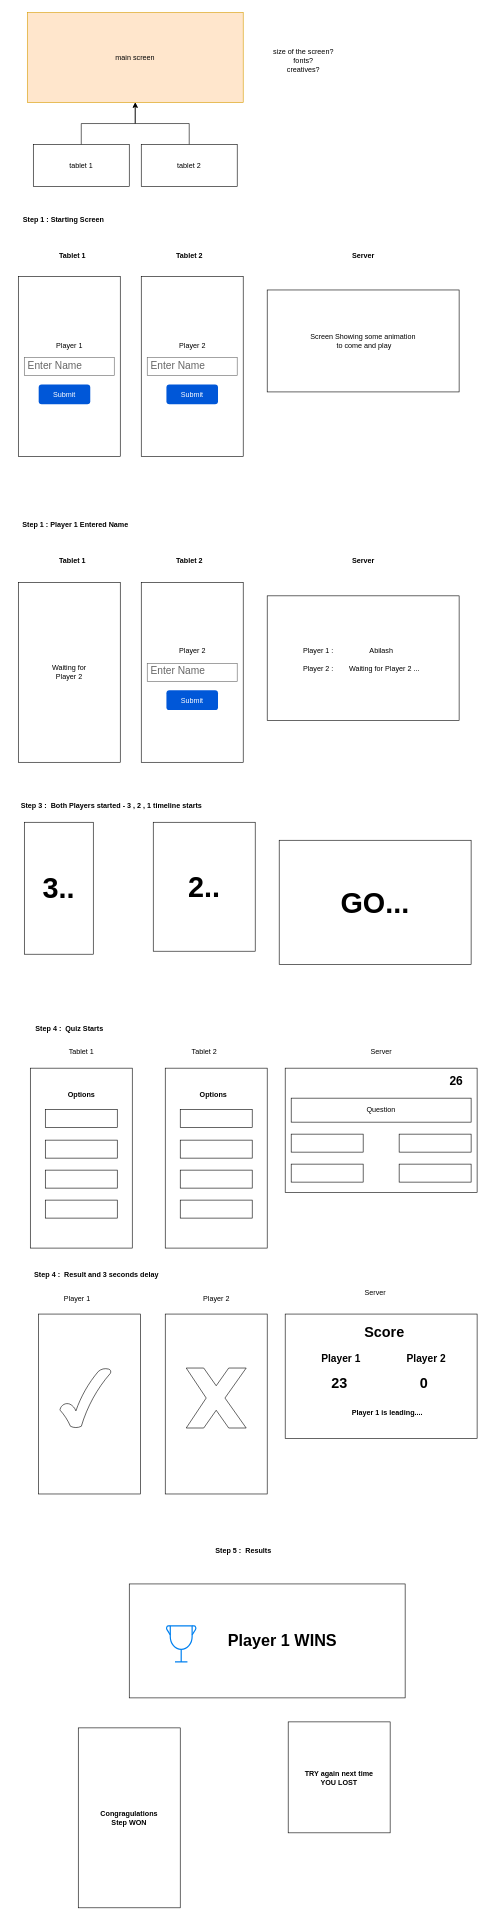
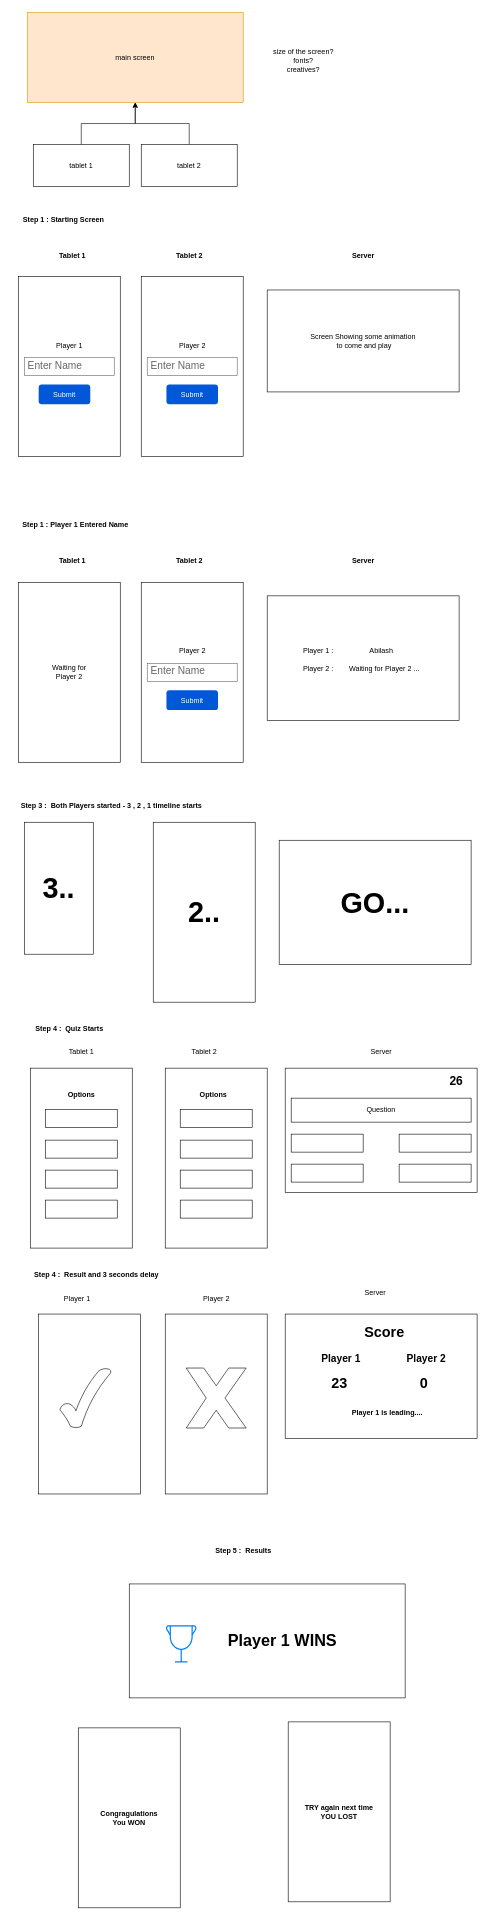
(204, 887) -> (204, 912)
(339, 1778) -> (339, 1812)
(129, 1818) -> (129, 1818)
